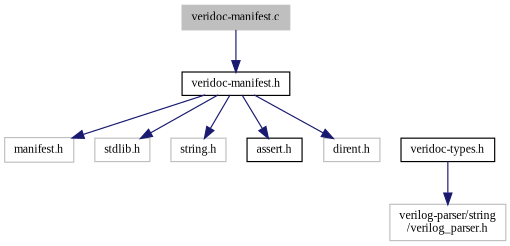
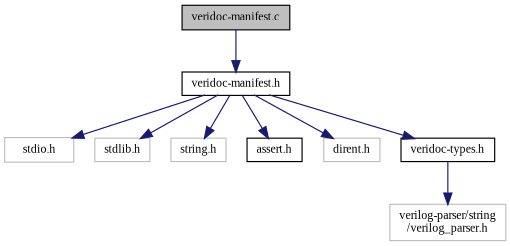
(236, 18) -> (236, 18)
none -> (336, 115)
(39, 150) -> (39, 150)
